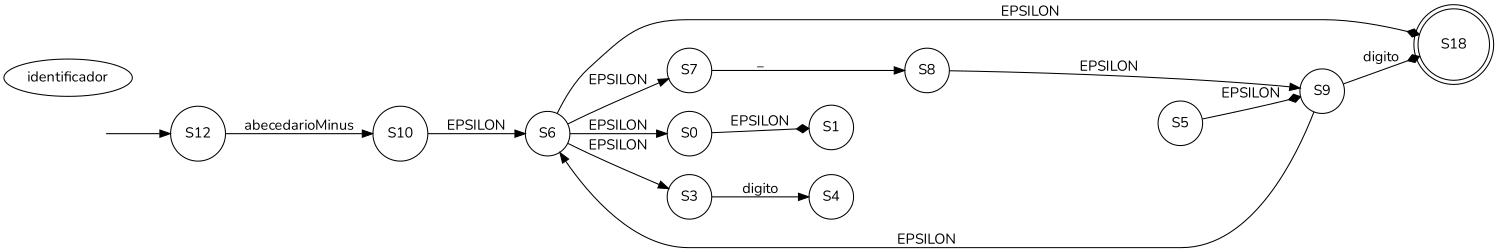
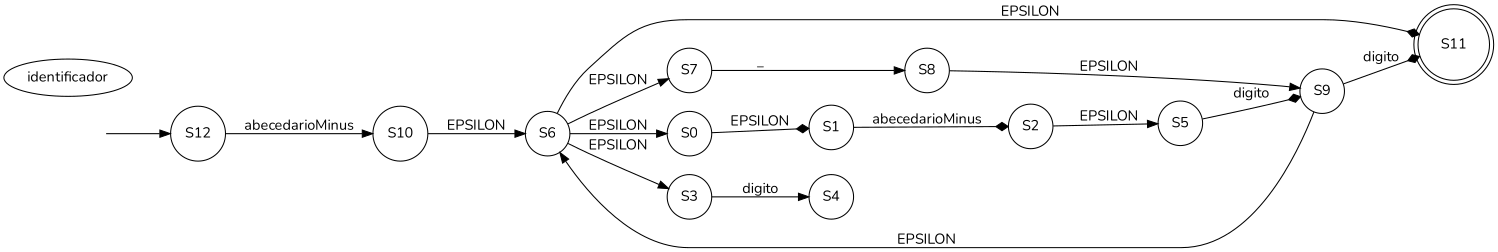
(1454, 45) -> (1454, 45)
(1251, 94) -> (1251, 94)
none -> (1031, 126)
